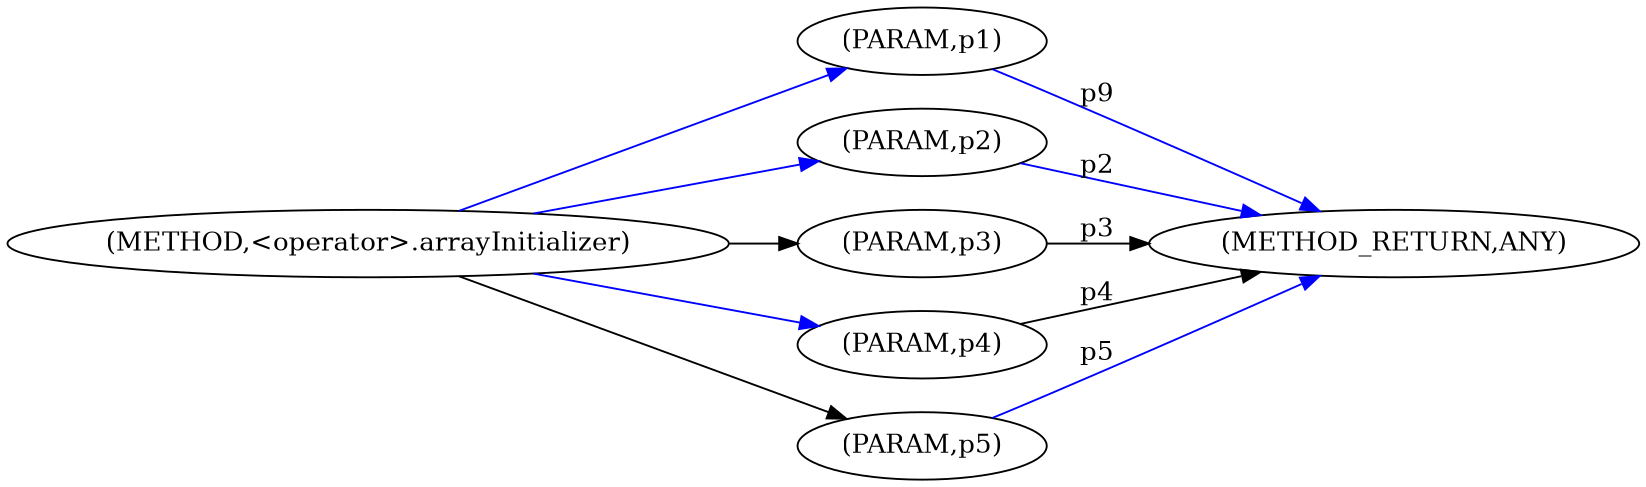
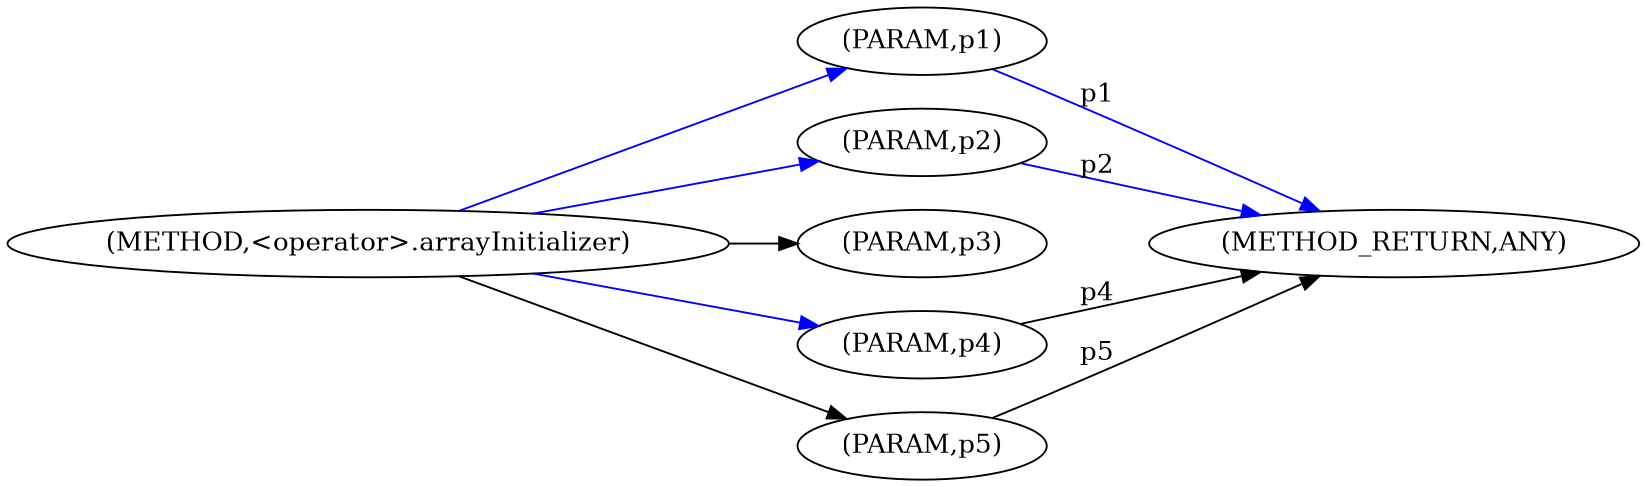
(1098, 95) -> (1098, 95)
(1088, 244) -> none
(1148, 352) -> (1148, 352)
